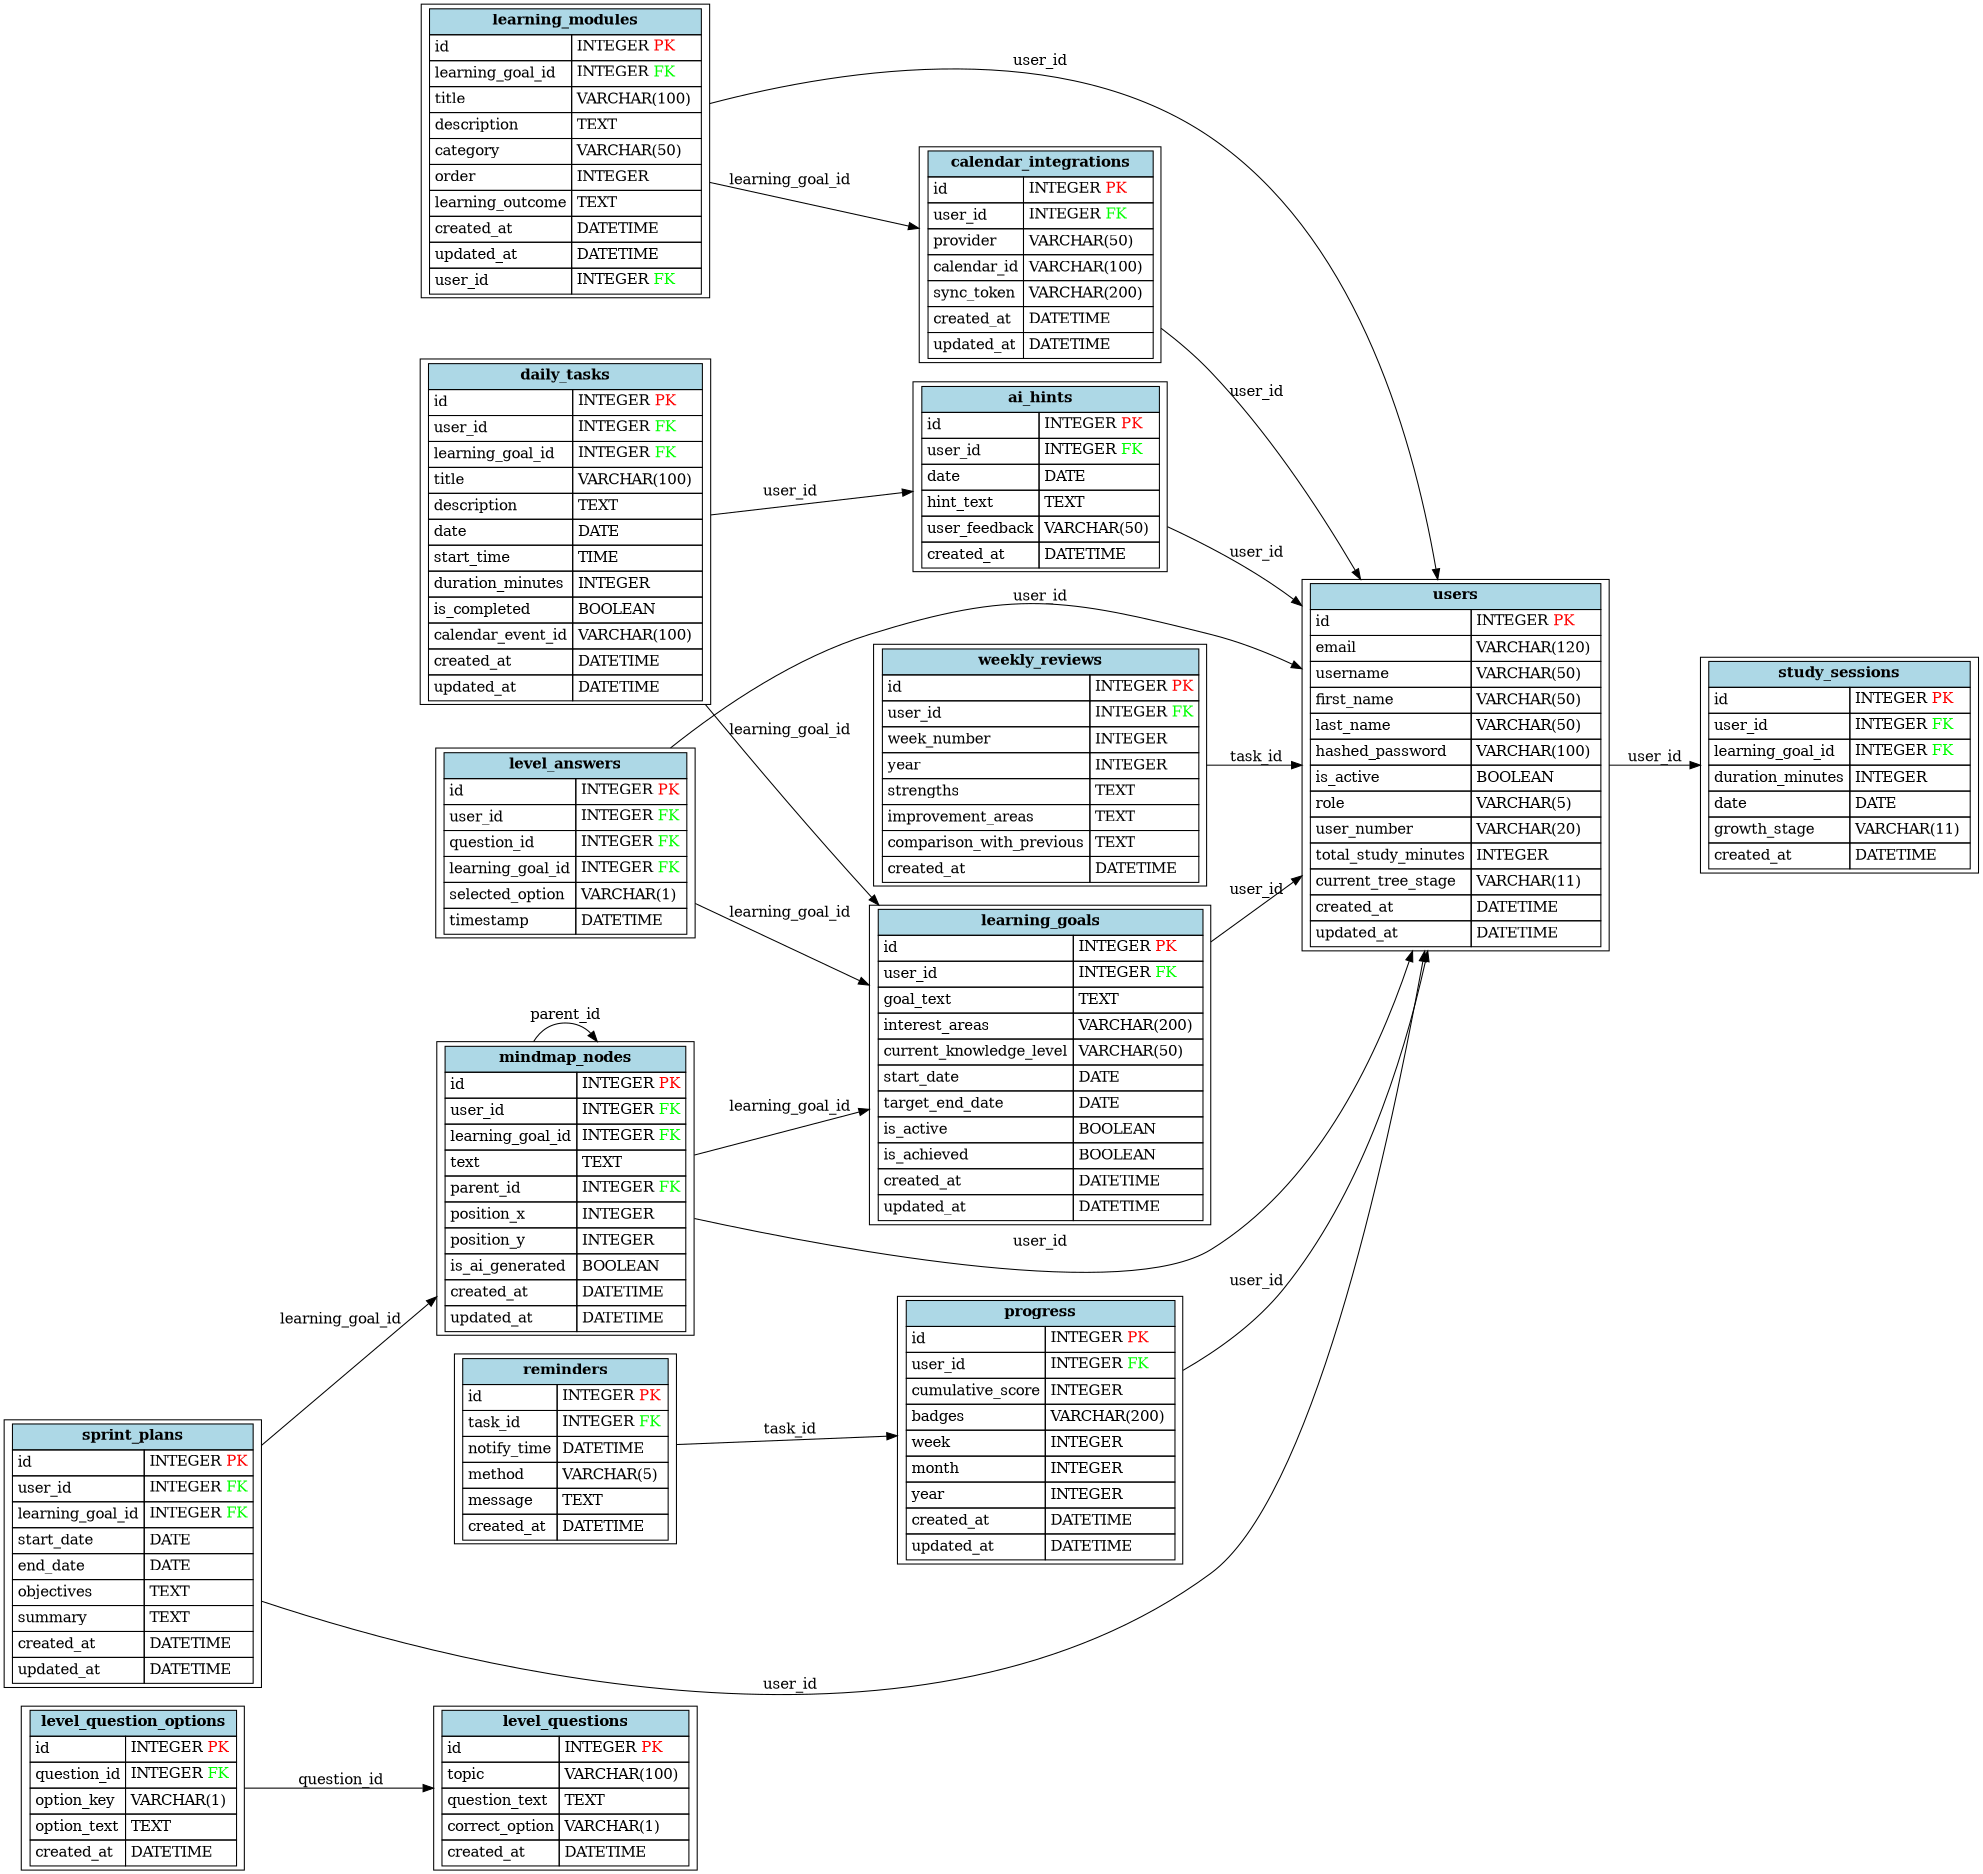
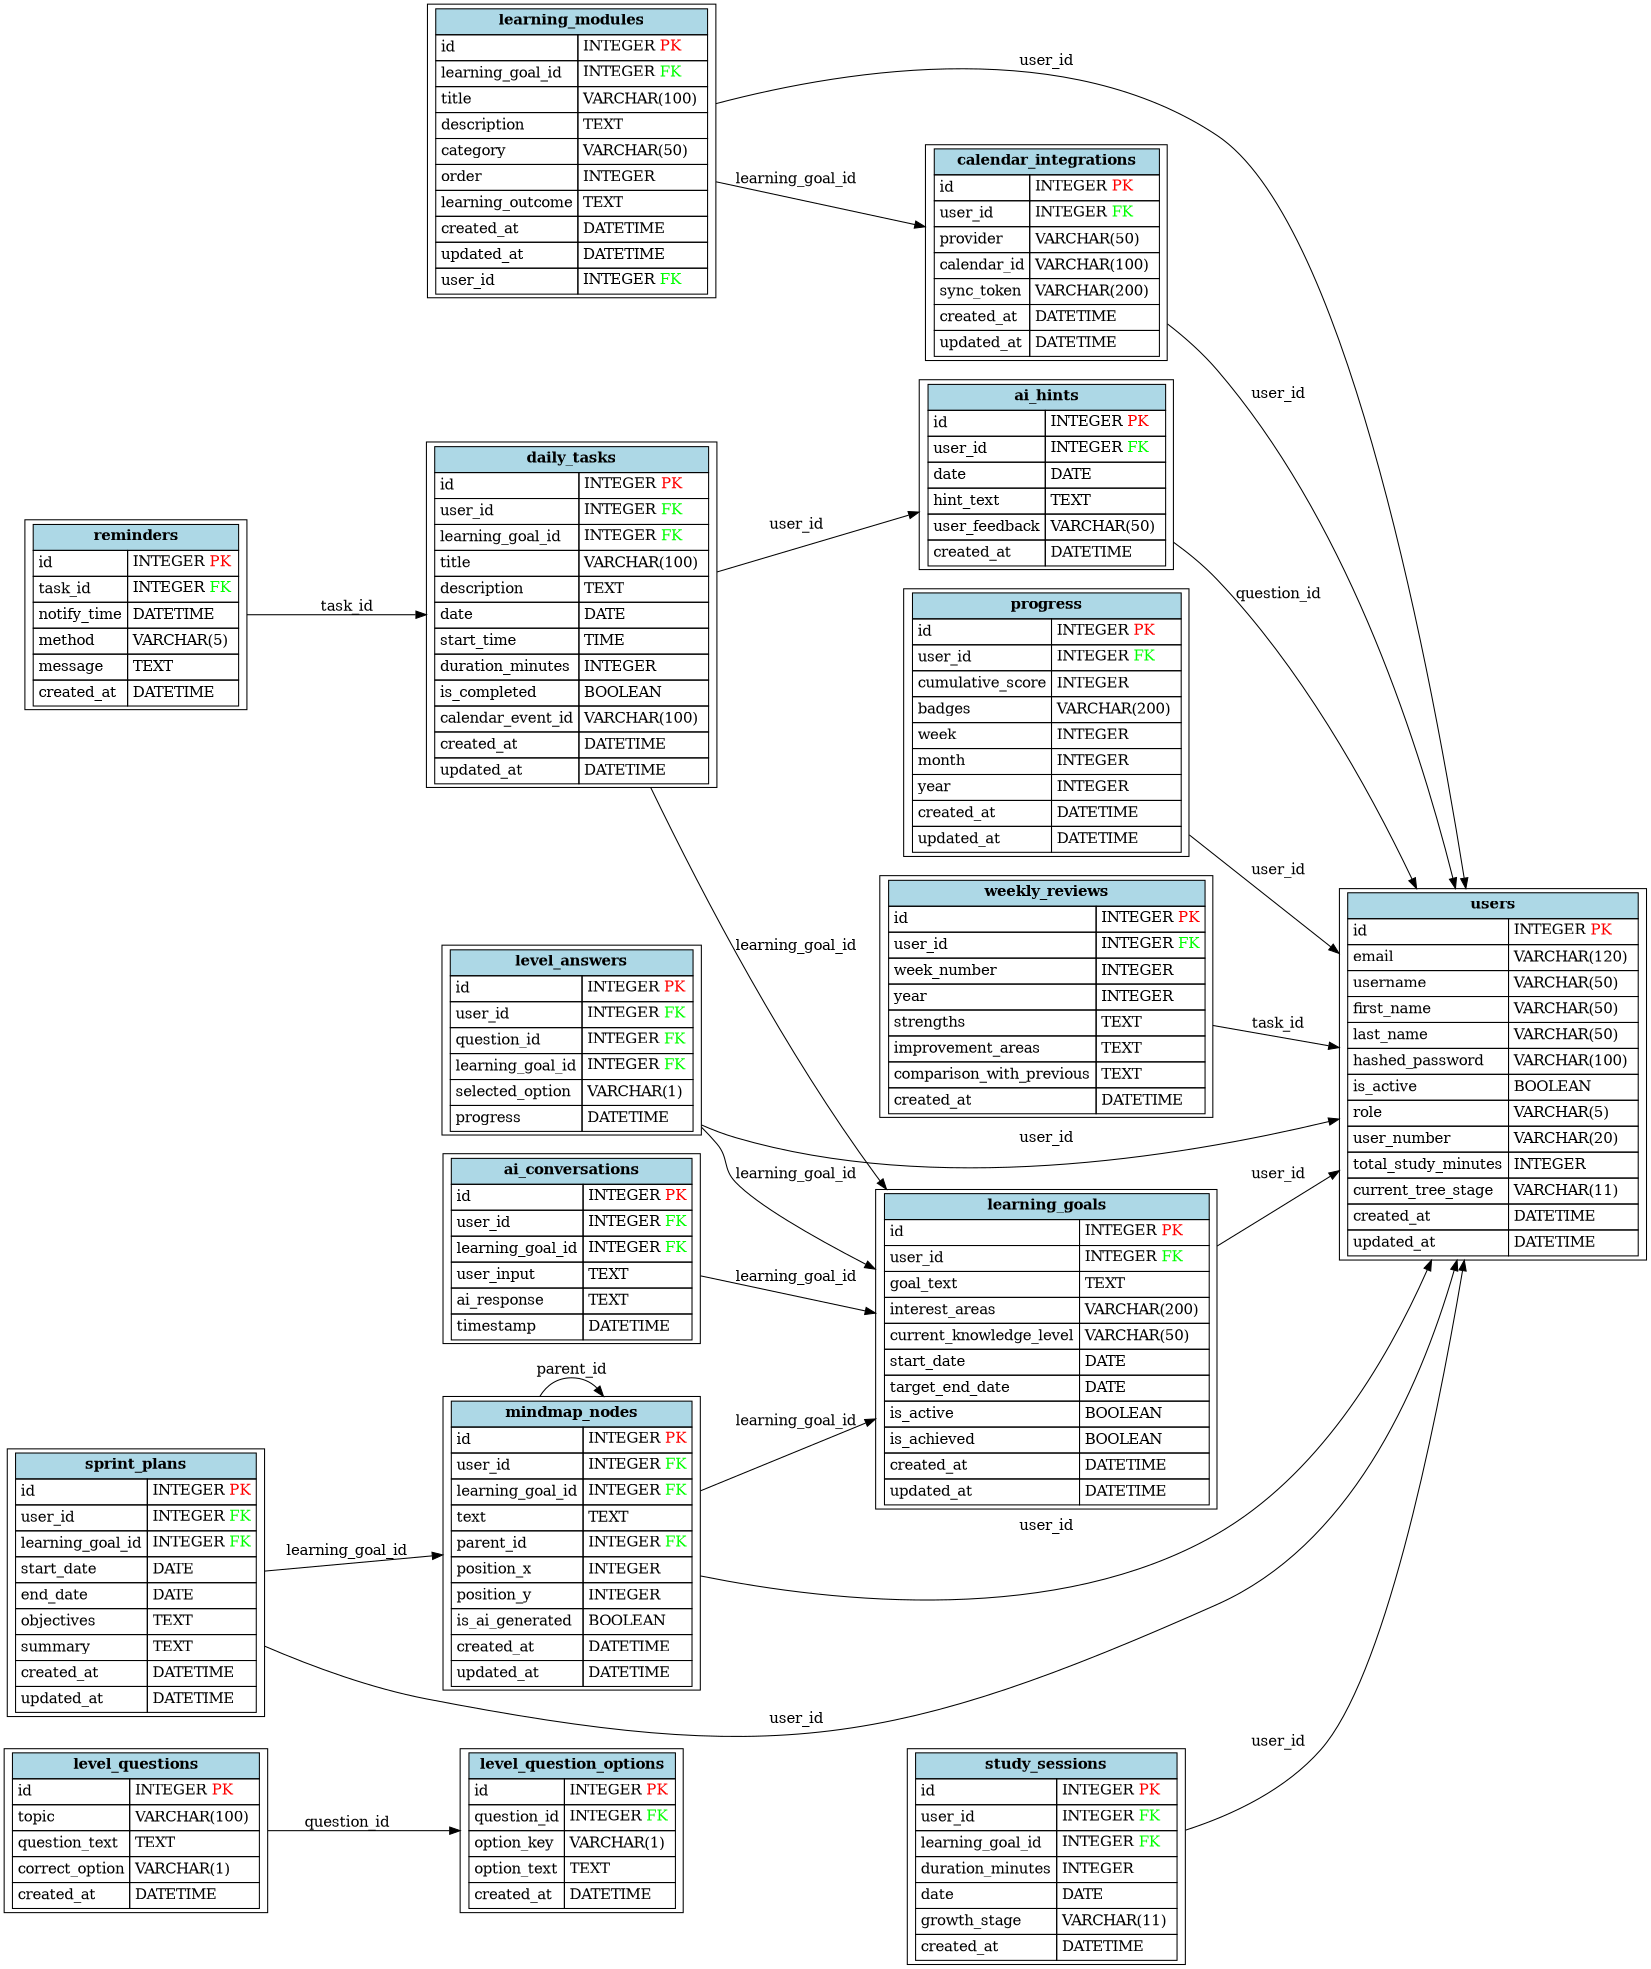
(1256, 553) -> (1278, 594)
(1650, 765) -> (1391, 1594)
(489, 921) -> (489, 1118)
none -> (572, 1249)
(782, 1440) -> (331, 615)
(334, 1788) -> (359, 1831)
